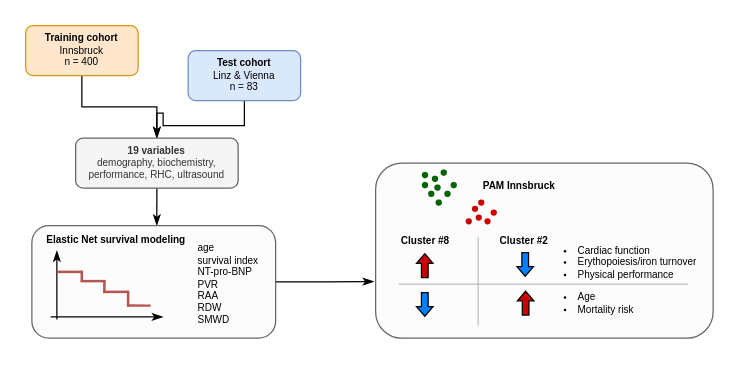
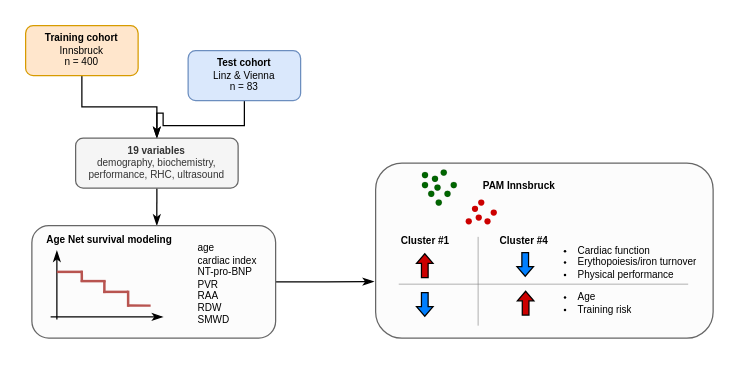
(116, 239) -> (108, 239)
(426, 241) -> (426, 241)
(524, 241) -> (524, 241)
(232, 284) -> (231, 284)
(562, 303) -> (559, 303)
